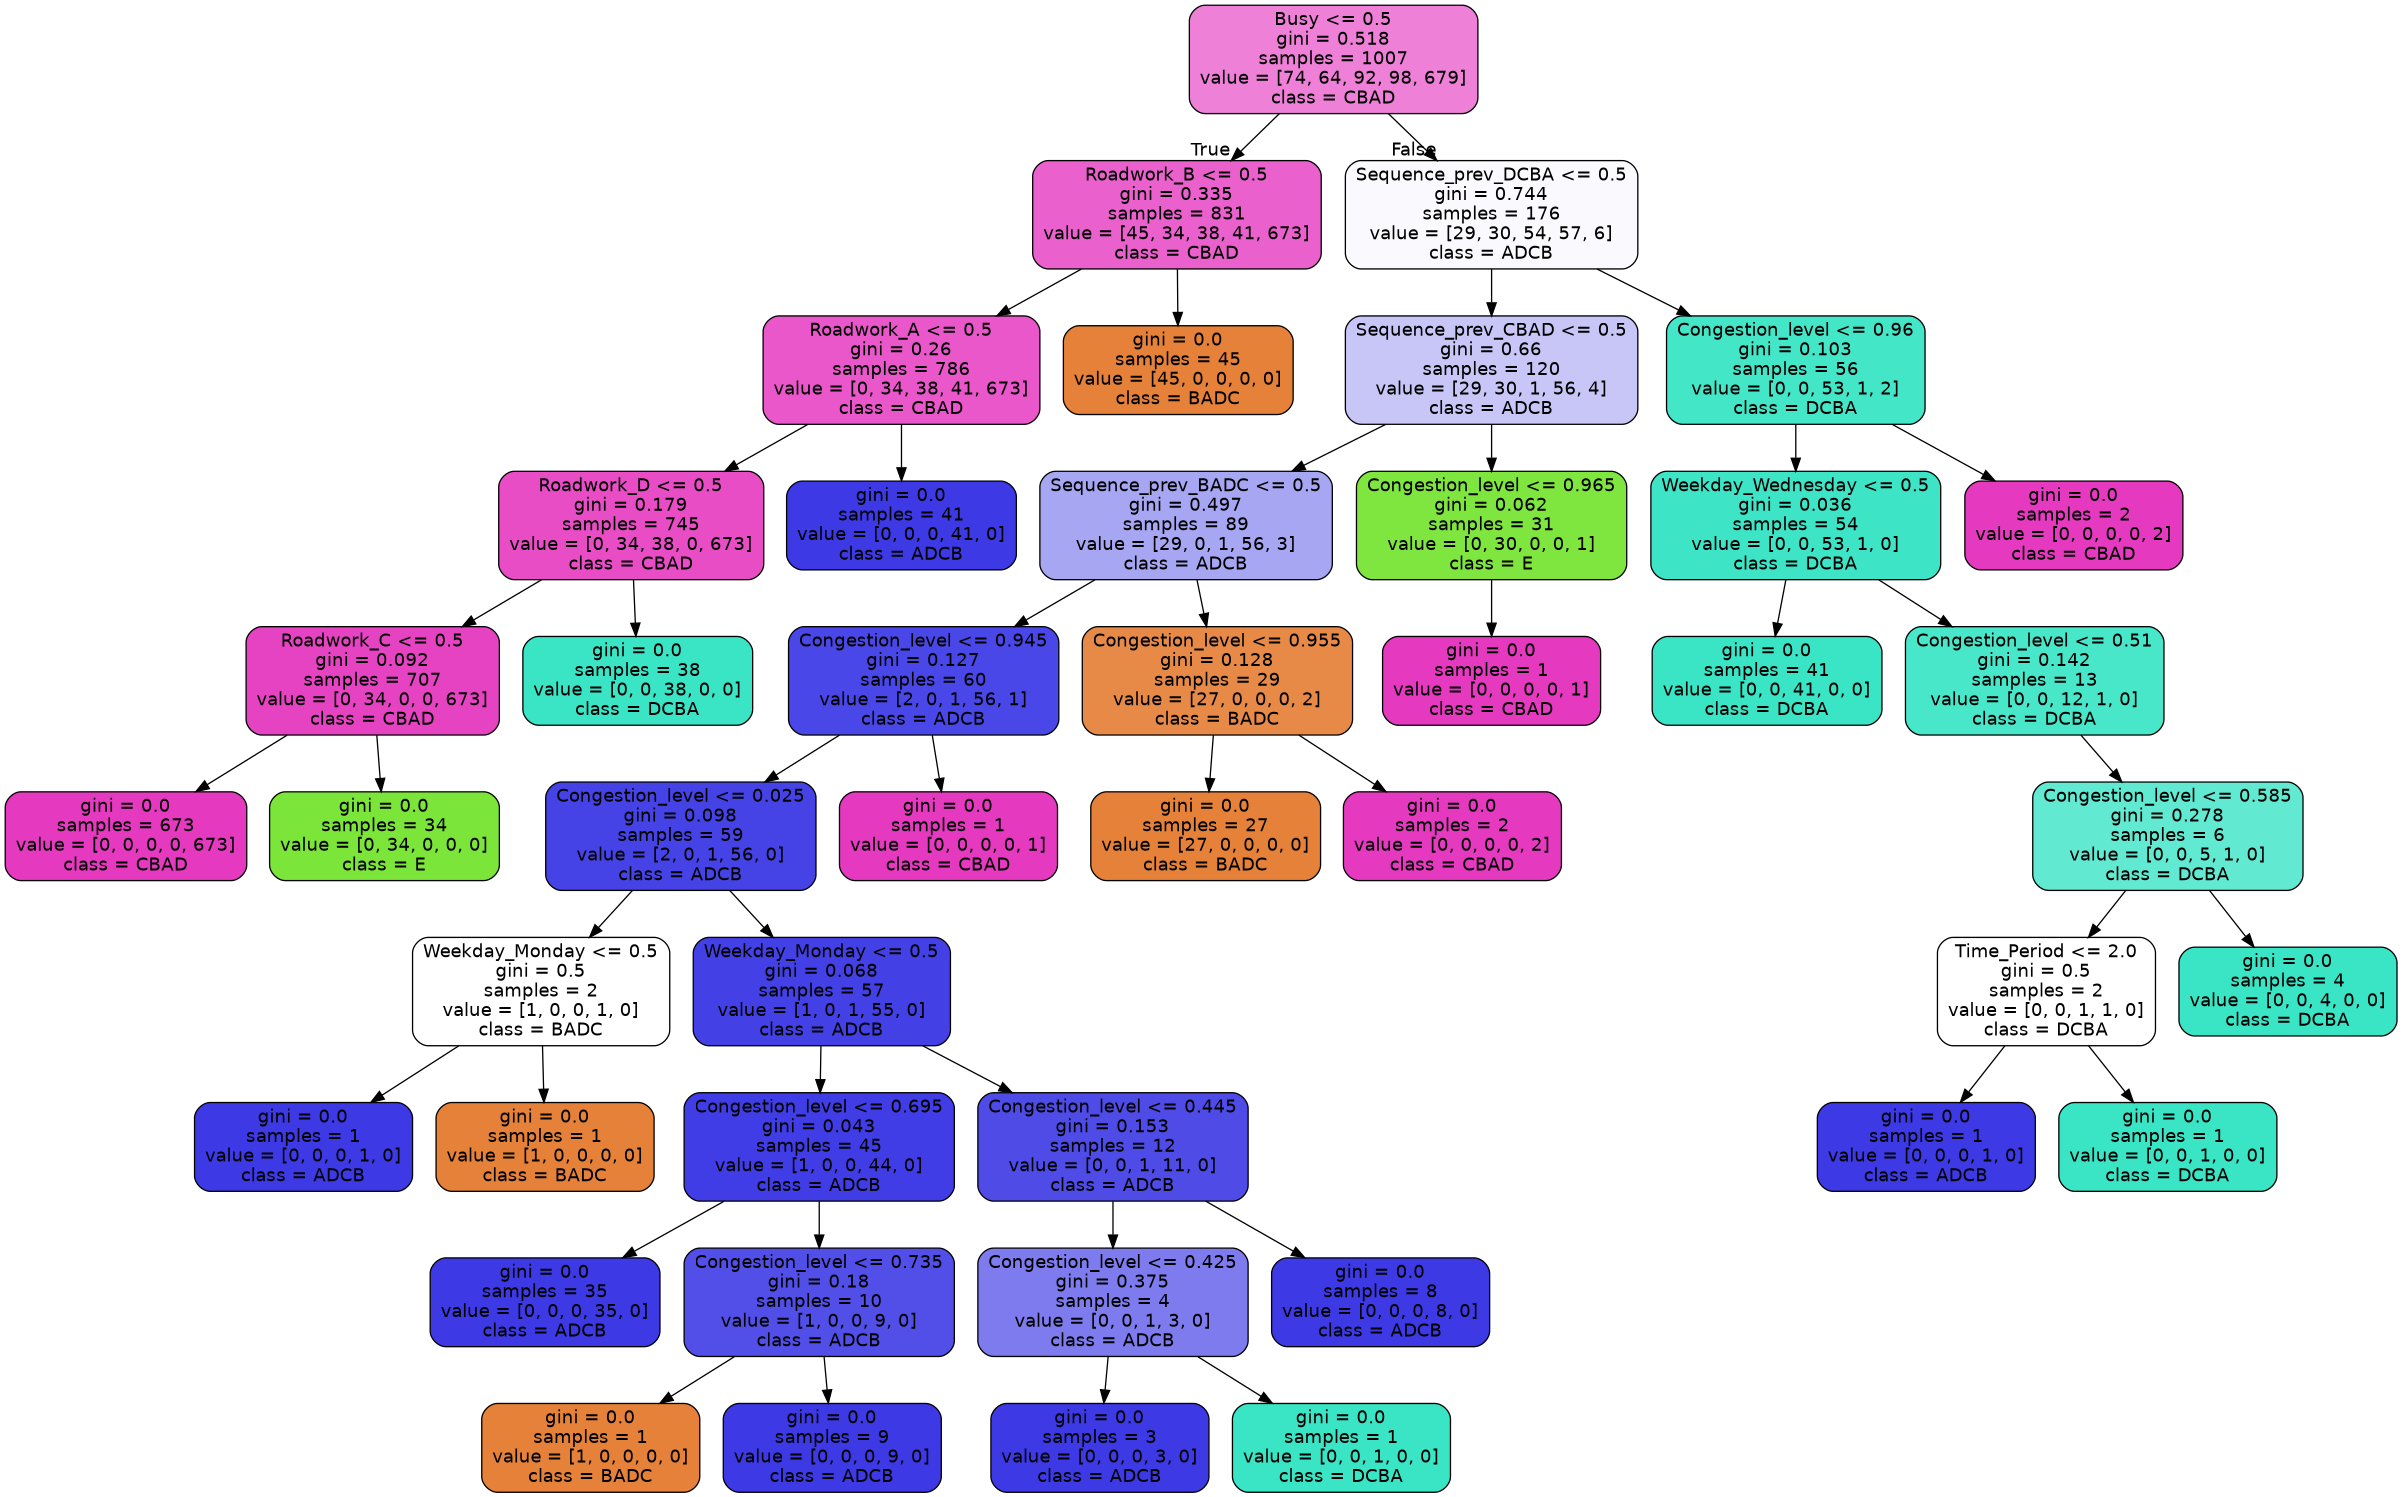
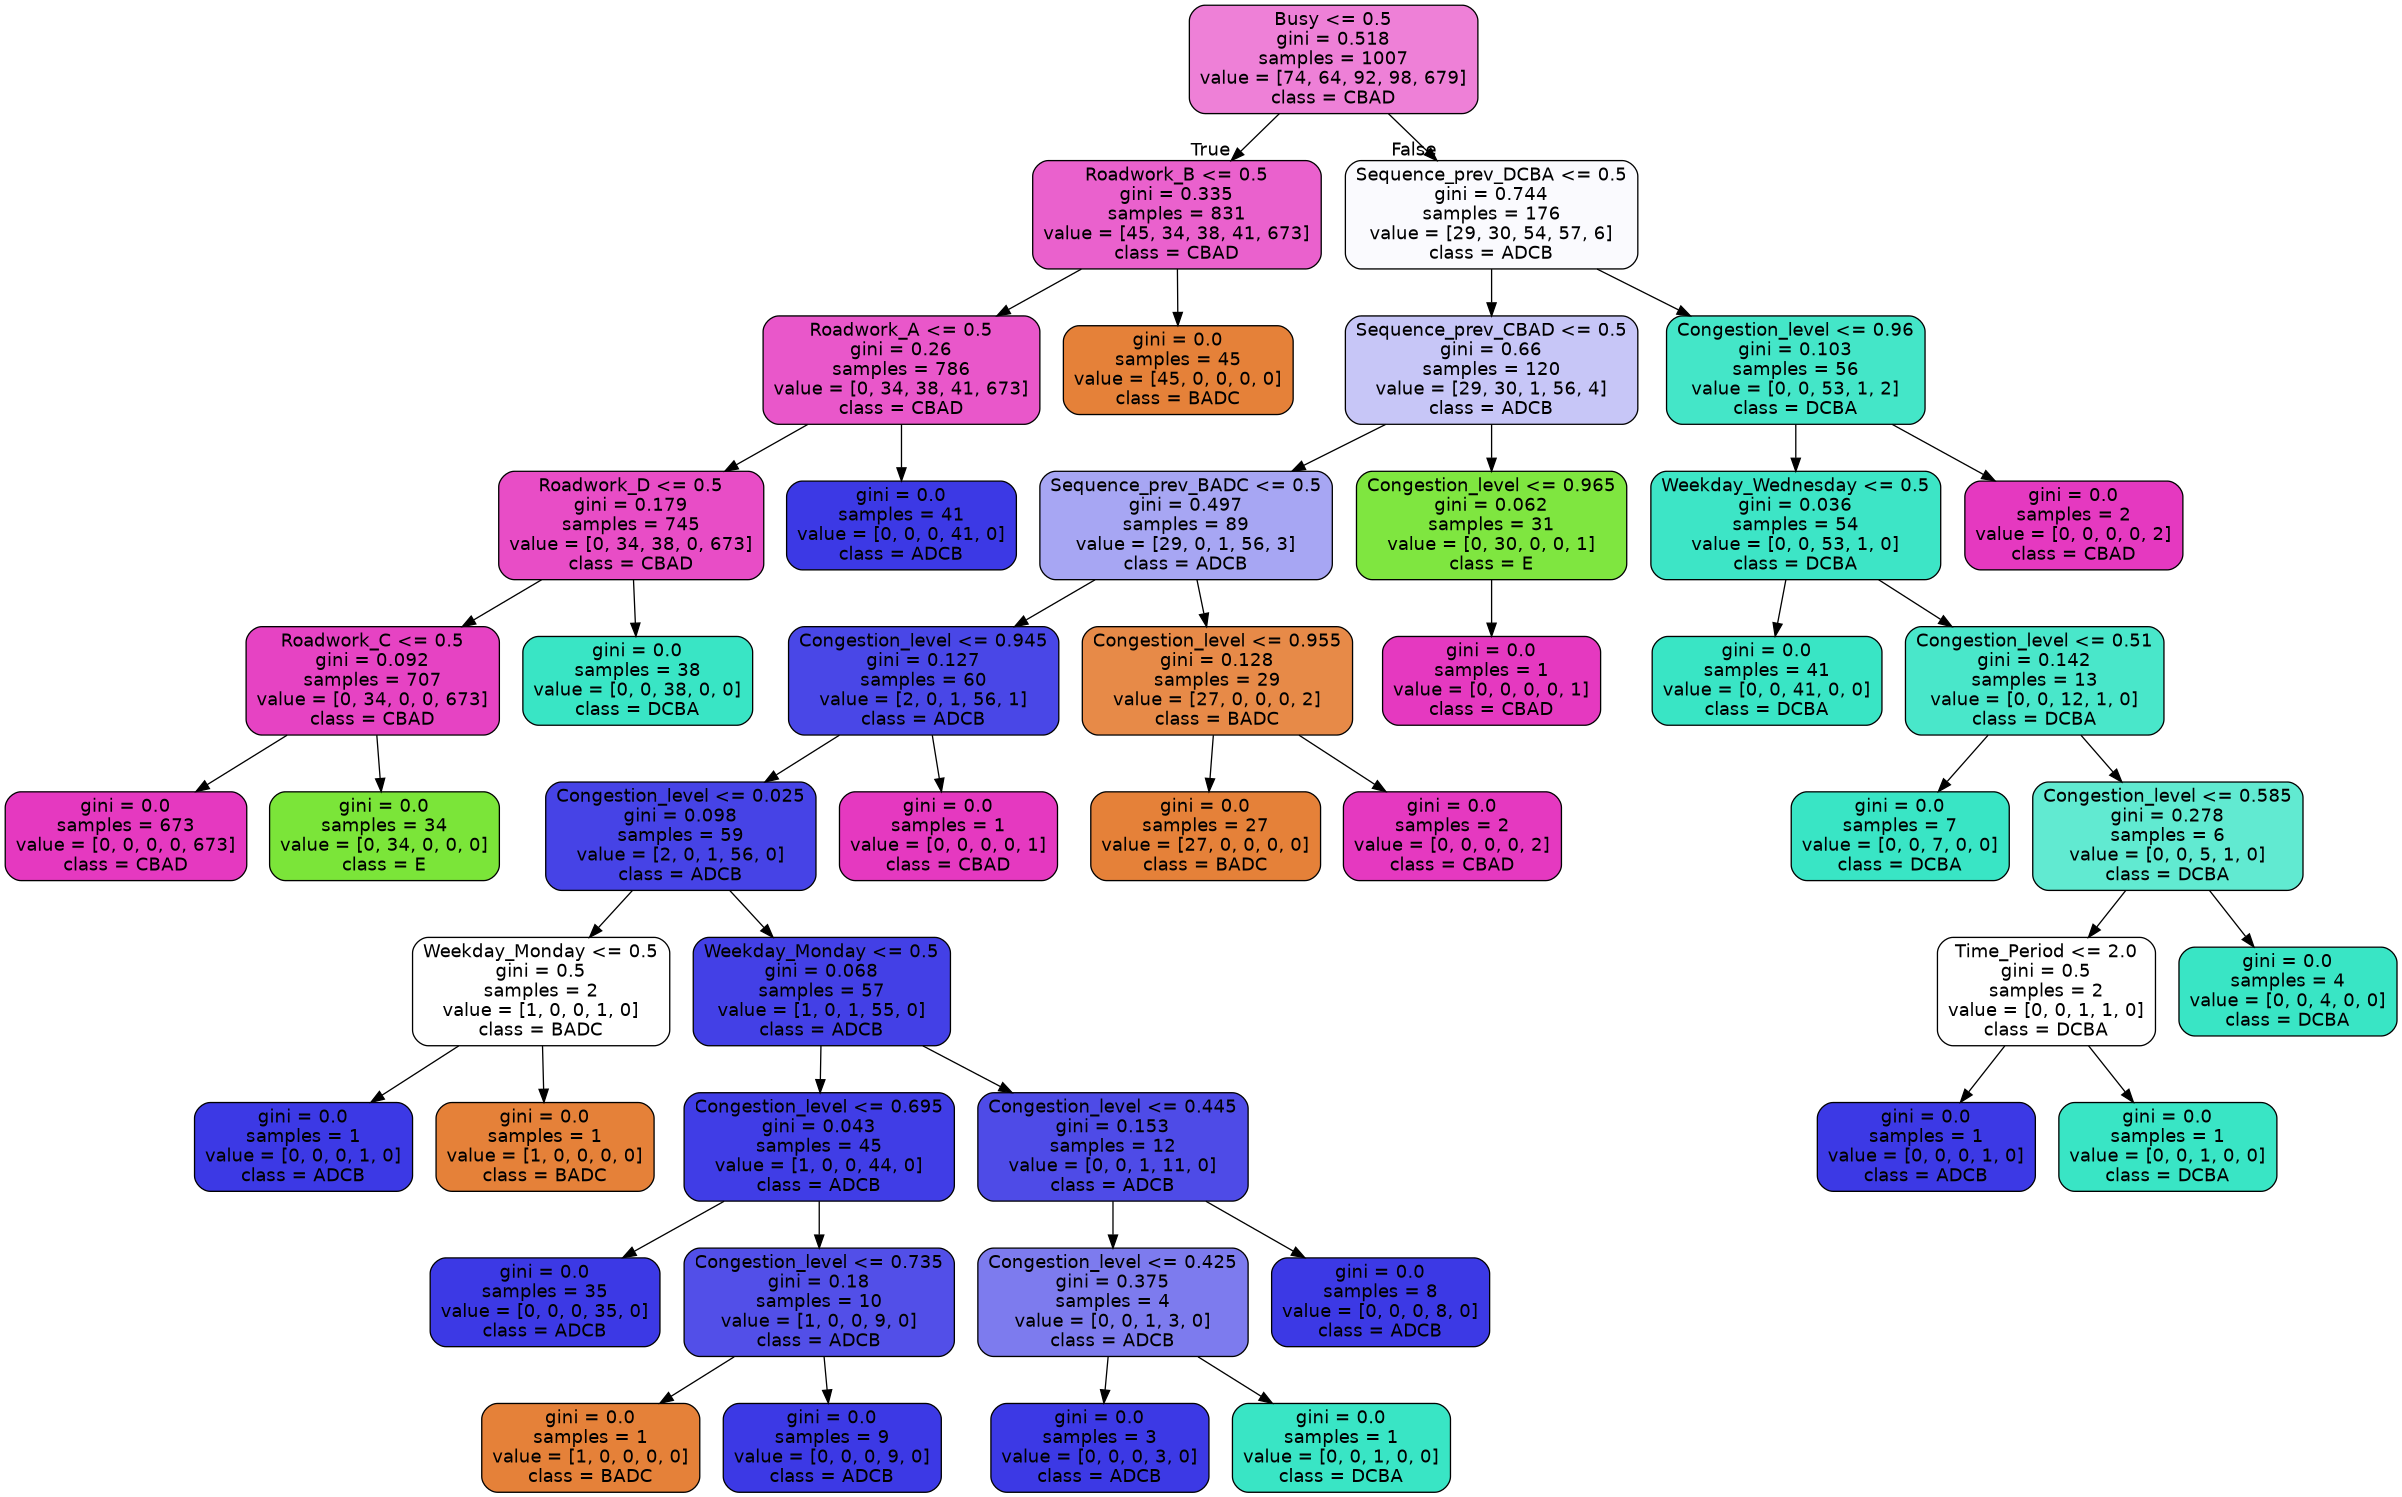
none -> (1900, 836)
